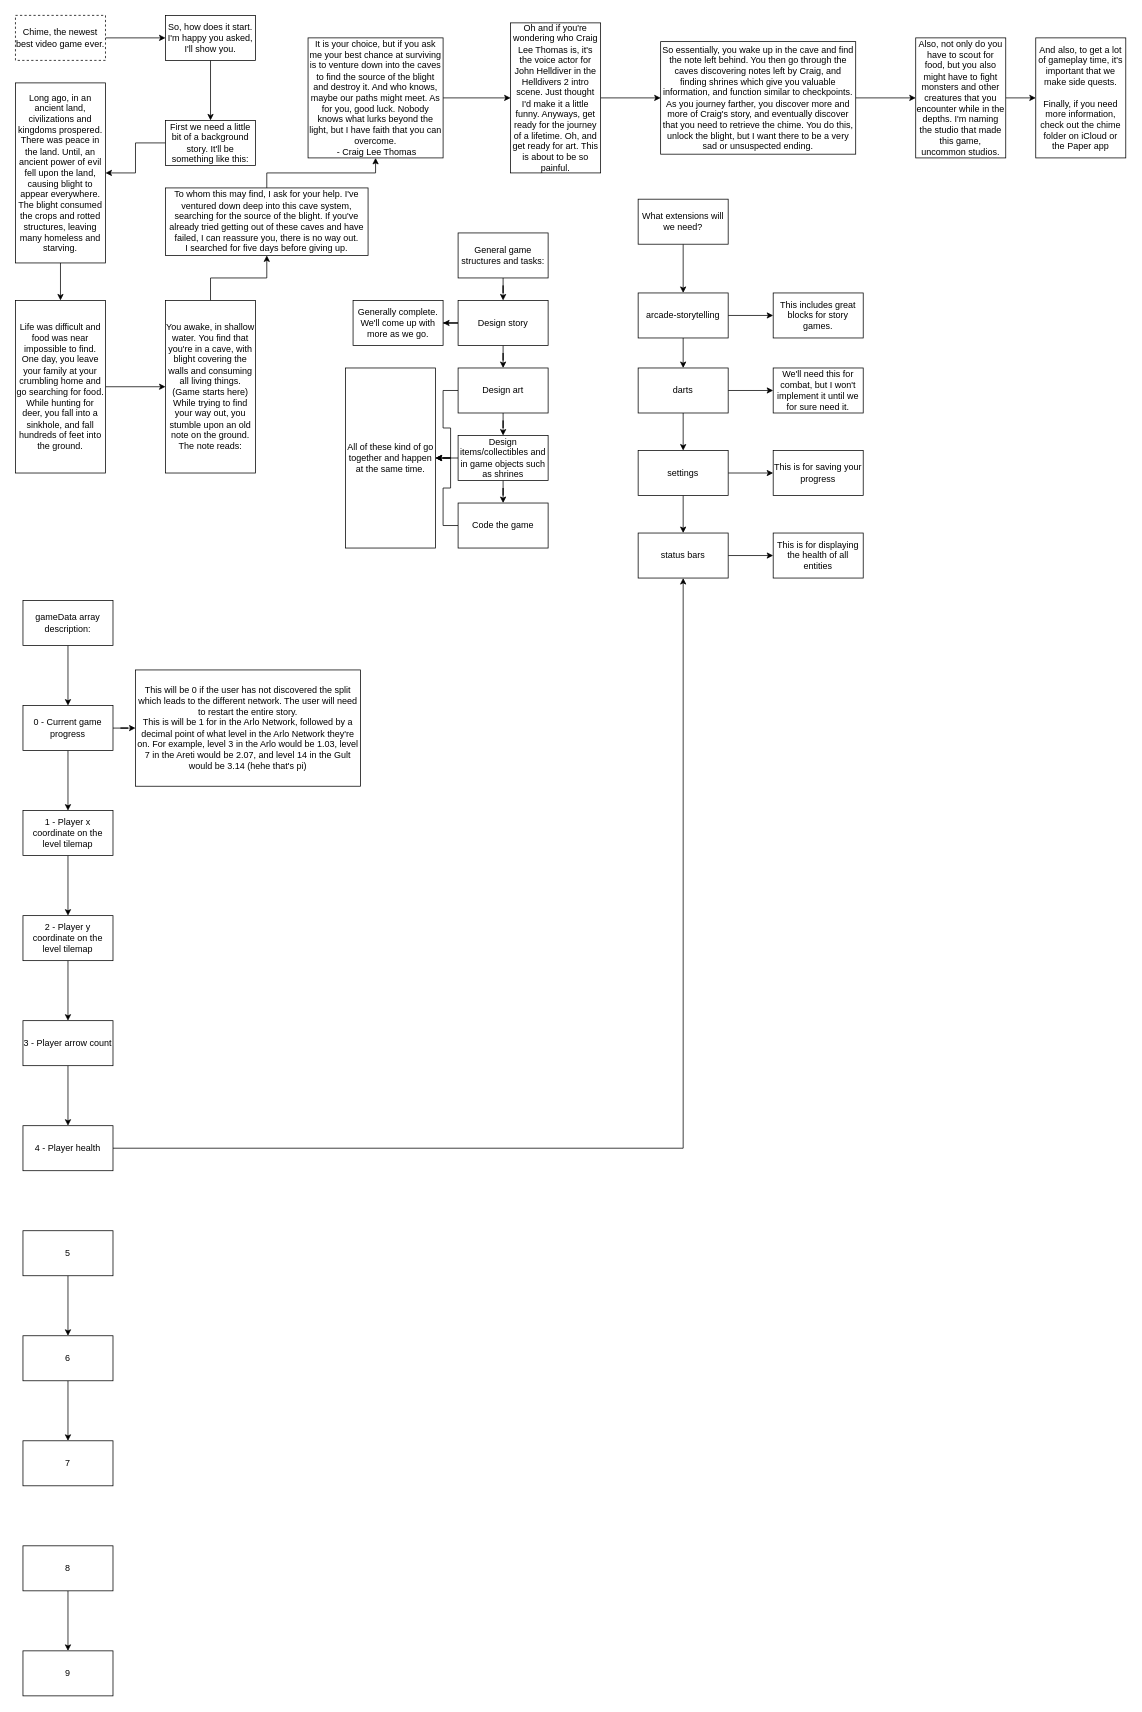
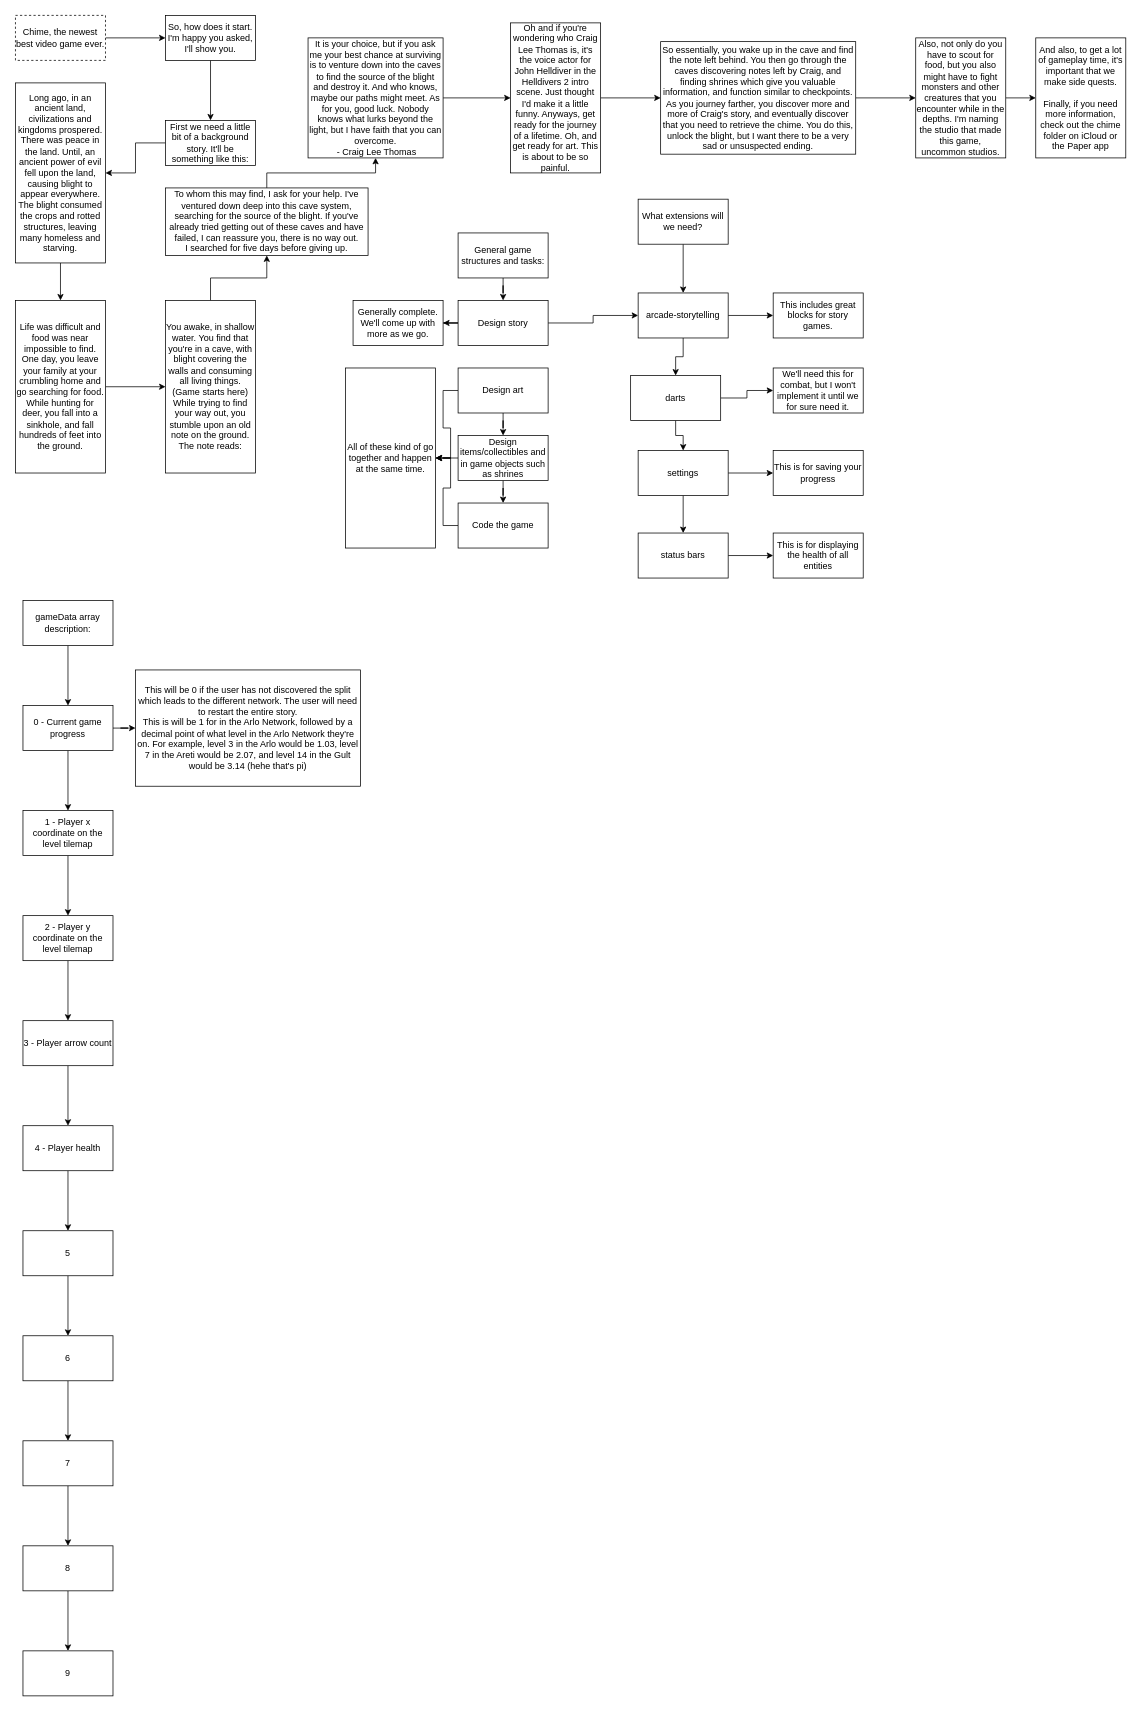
(503, 356) -> (608, 315)
(683, 390) -> (675, 398)
(399, 1148) -> (68, 1224)
none -> (68, 1539)
